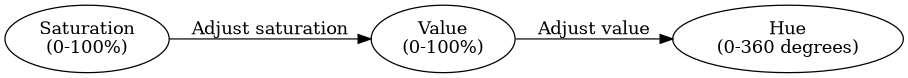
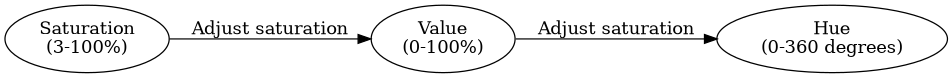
(594, 29) -> (616, 29)
(87, 39) -> (87, 39)
